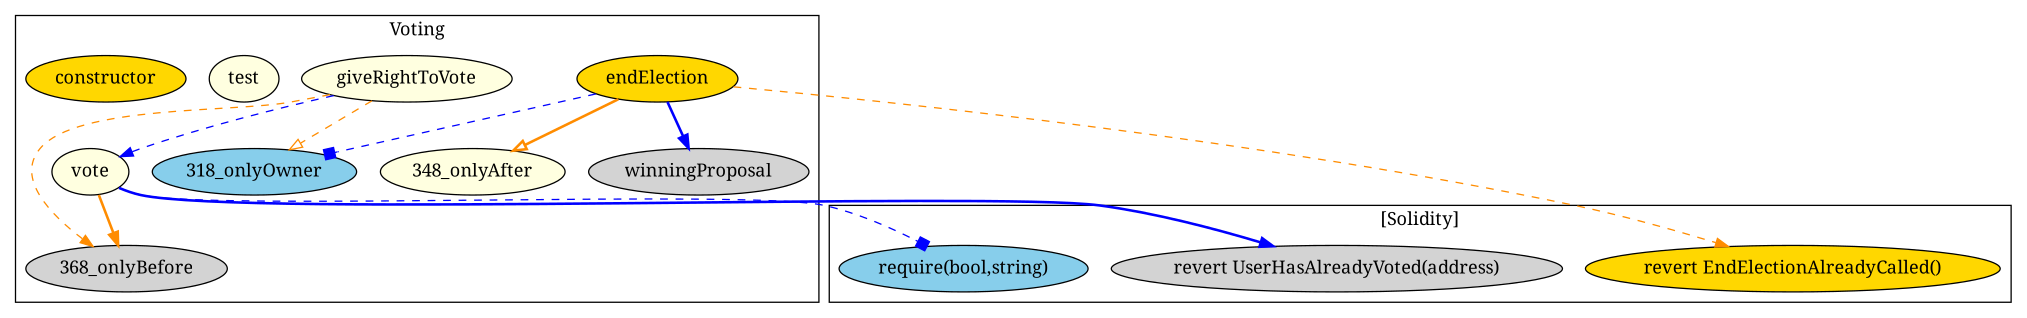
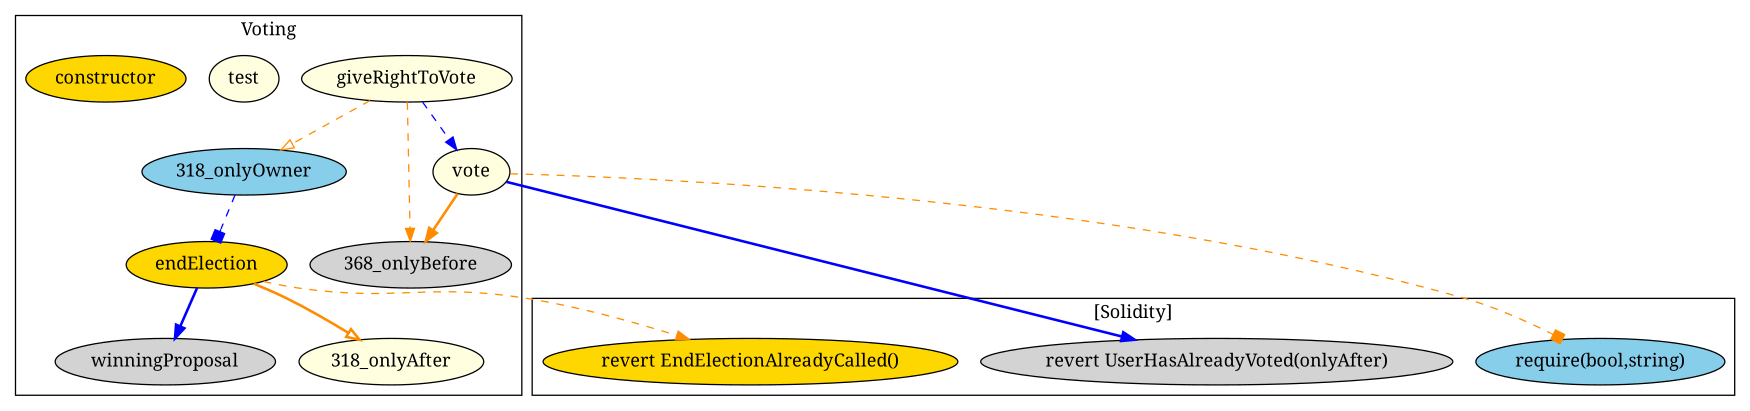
(467, 123) -> (228, 212)
(473, 172) -> (391, 362)
(520, 200) -> (1037, 214)
(1337, 269) -> (1217, 362)
